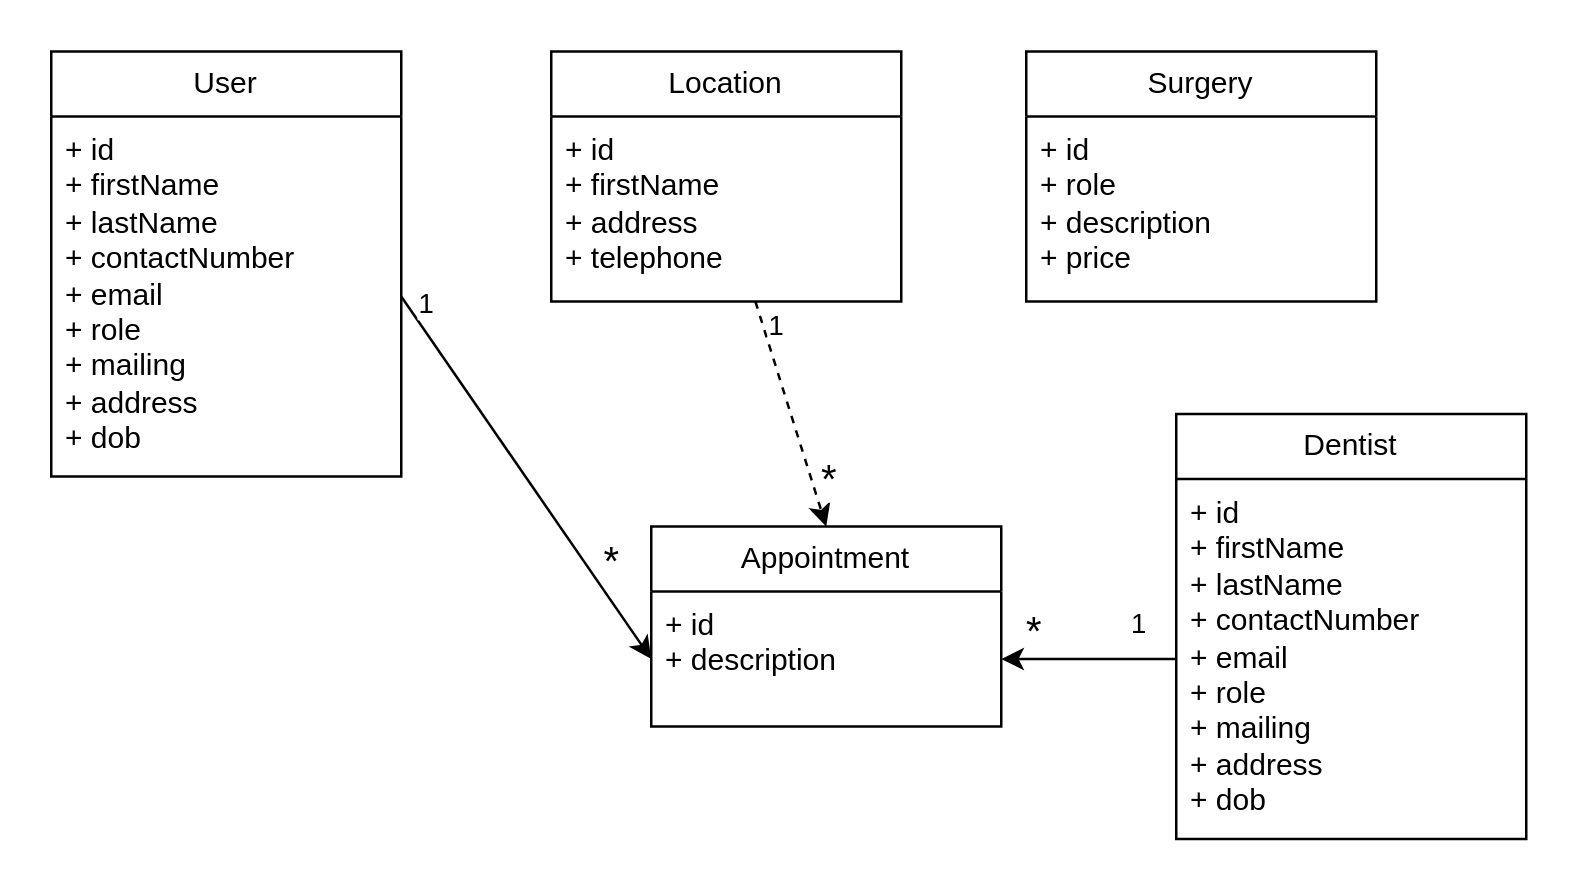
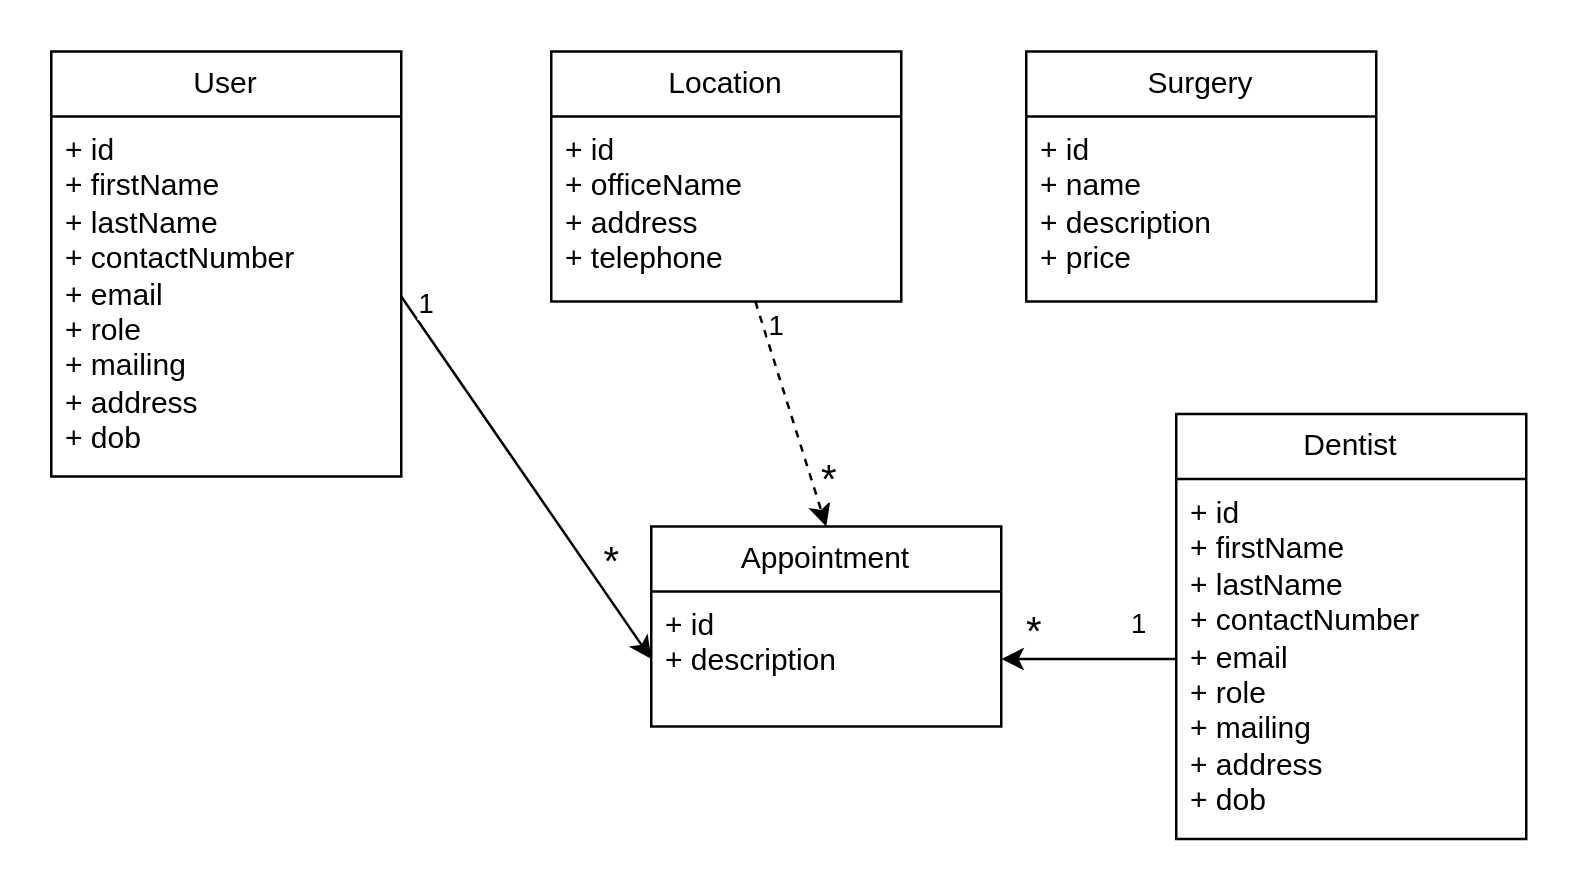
(651, 206) -> (659, 206)
(1139, 206) -> (1139, 206)
